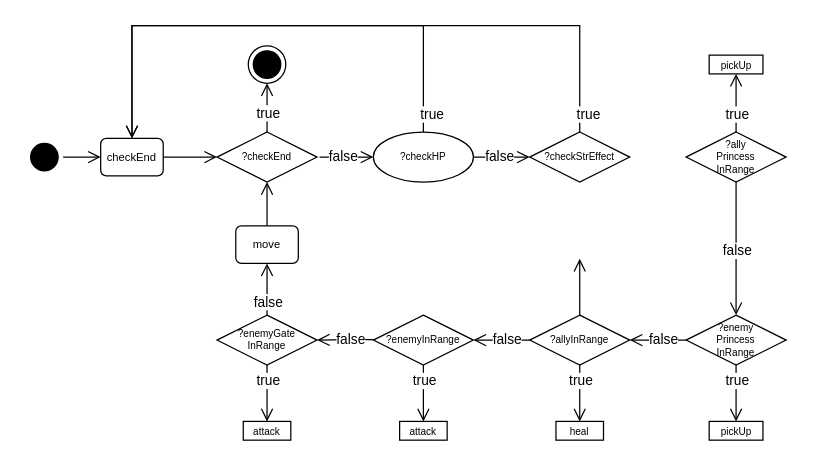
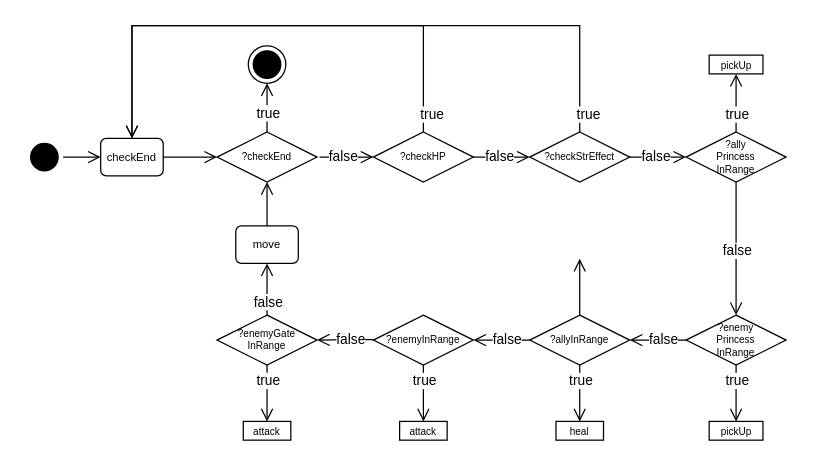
(423, 157) -> (423, 157)
none -> (656, 157)
